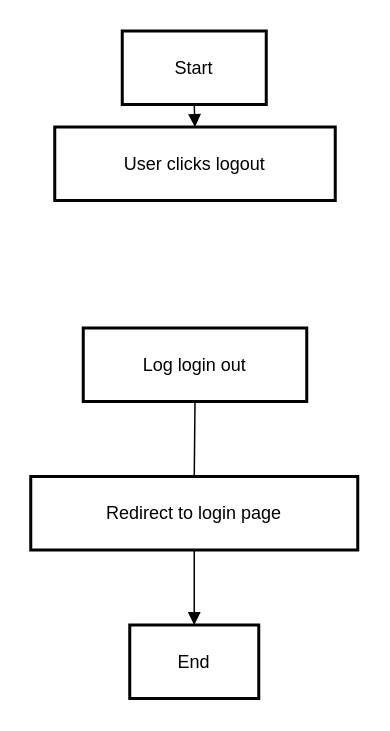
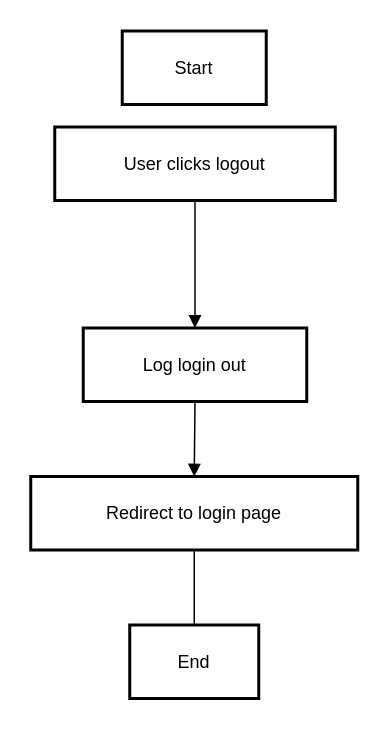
(194, 107) -> none
none -> (195, 259)
(194, 468) -> (194, 463)
(194, 611) -> (194, 617)
